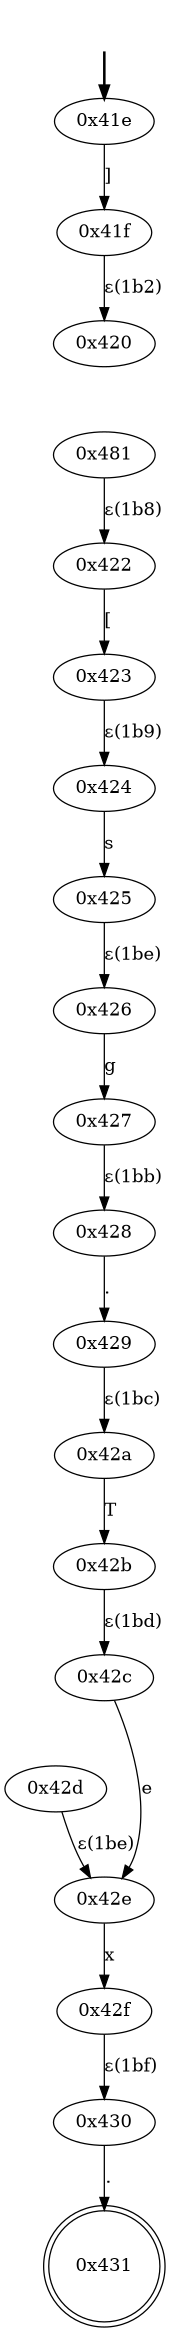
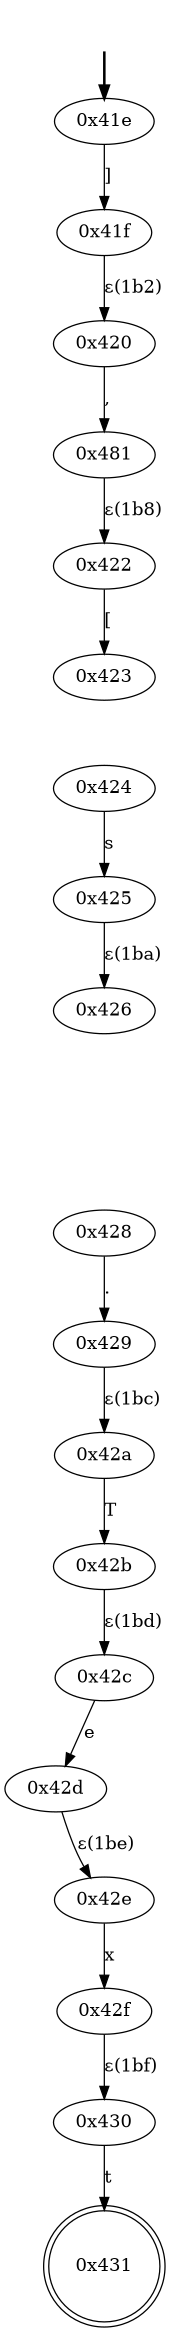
none -> (104, 393)
(104, 726) -> none
(133, 955) -> (133, 955)
(104, 1122) -> none
(138, 1783) -> (83, 1727)
(109, 2178) -> (109, 2178)
